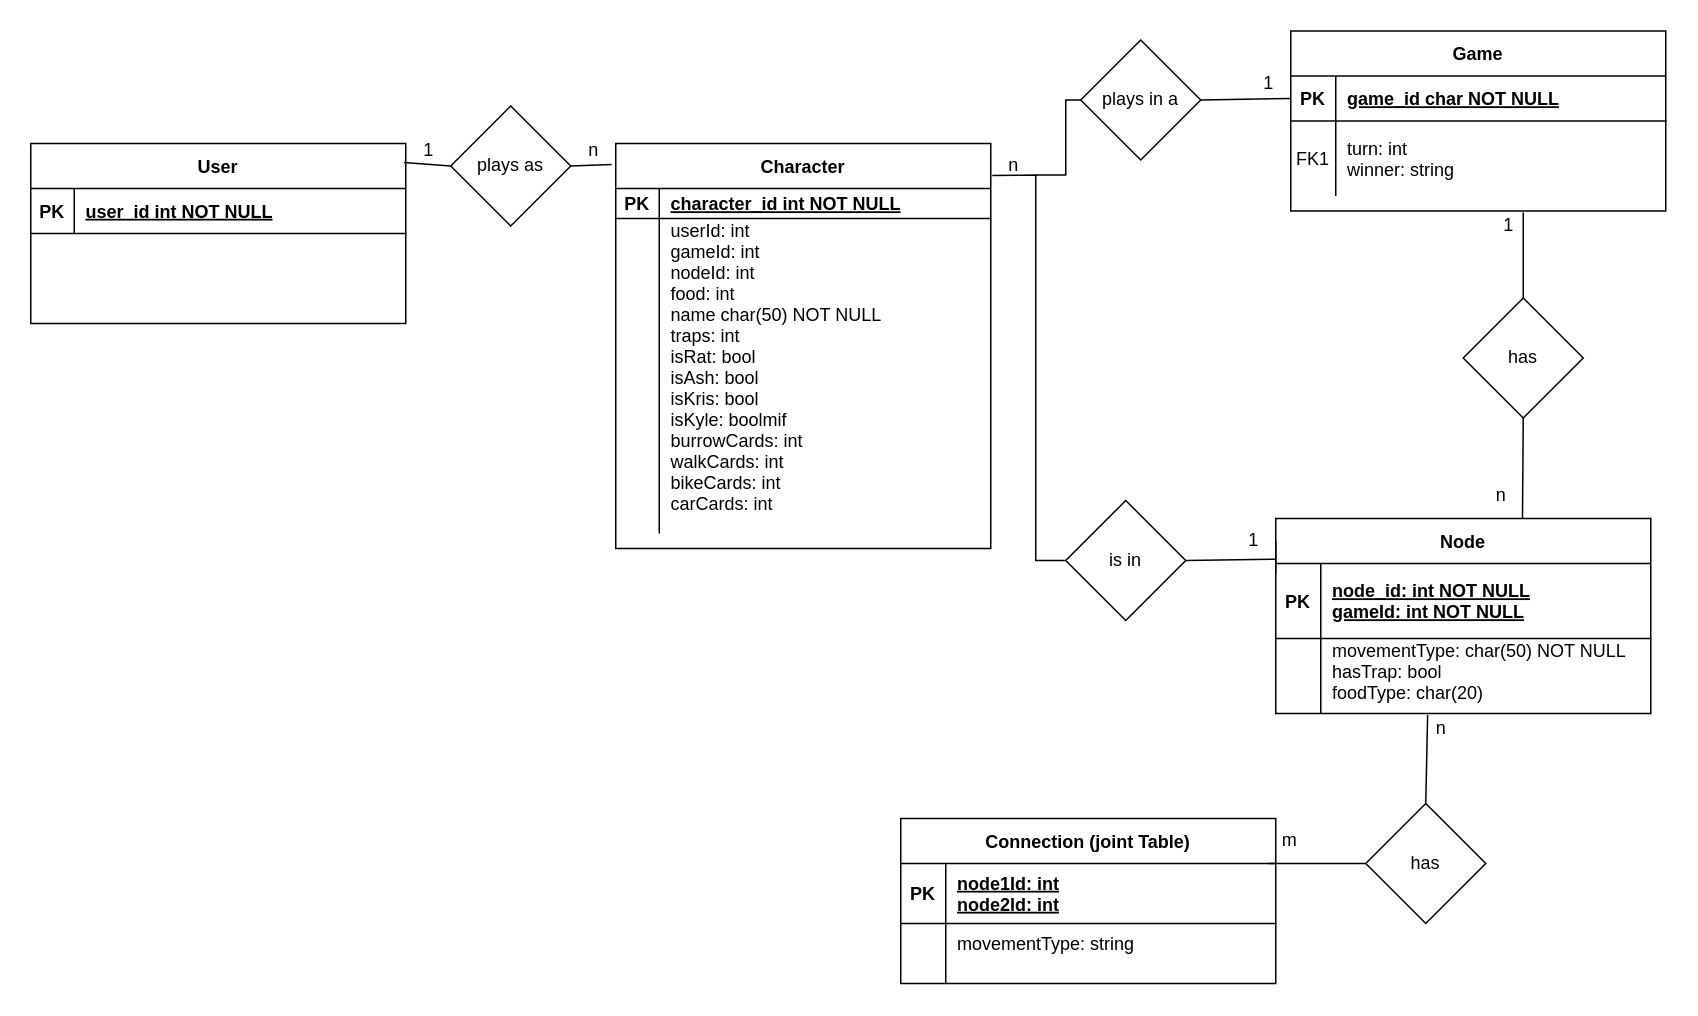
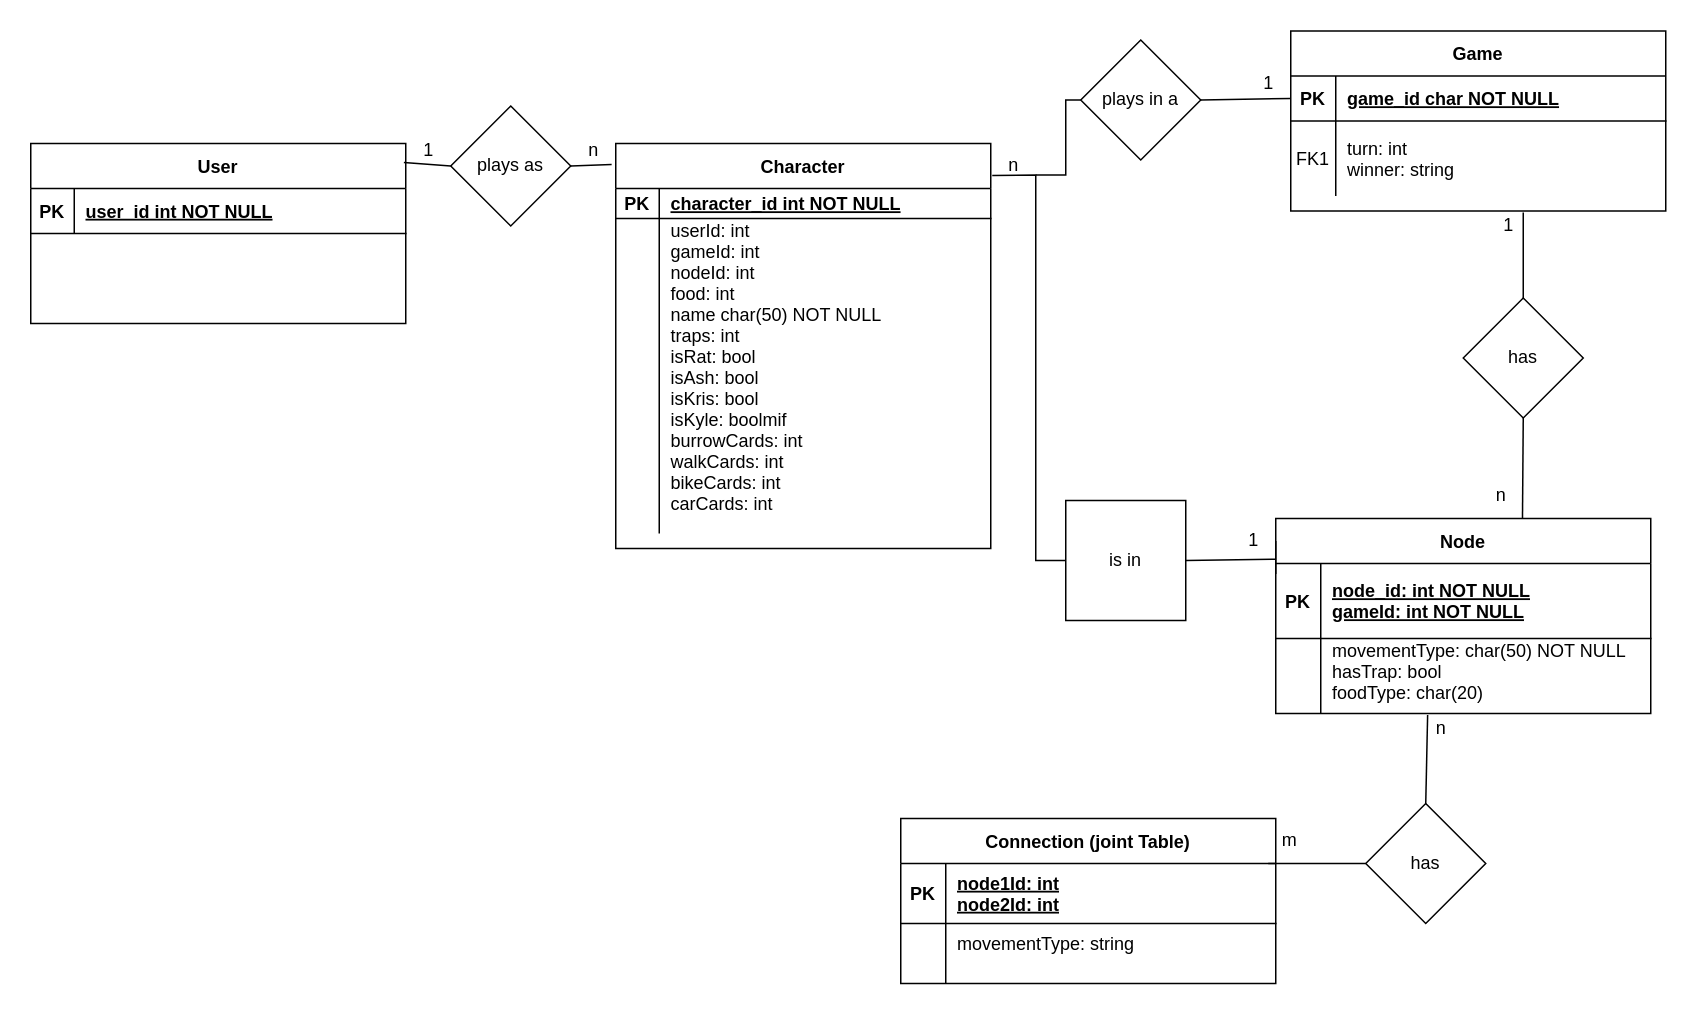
(1126, 560) -> (1126, 560)
